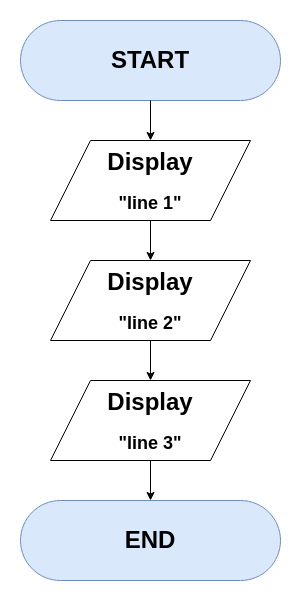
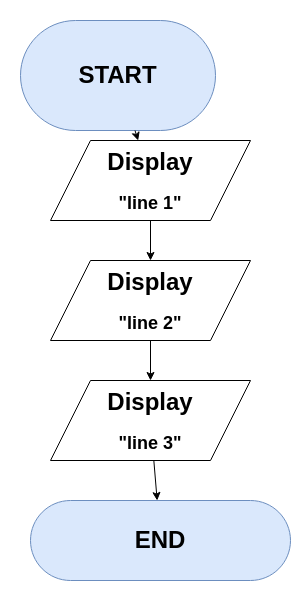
(151, 61) -> (118, 76)
(151, 541) -> (161, 541)
